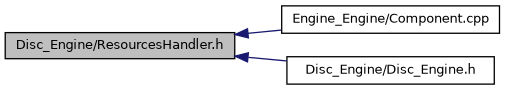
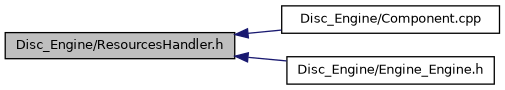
(391, 20) -> (391, 20)
(391, 70) -> (391, 70)
